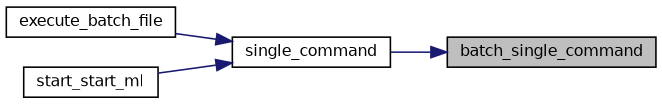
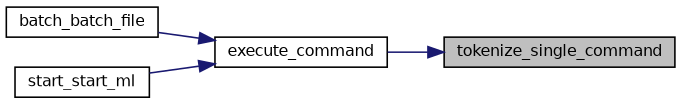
(91, 22) -> (82, 22)
(311, 52) -> (301, 52)
(552, 52) -> (560, 52)
